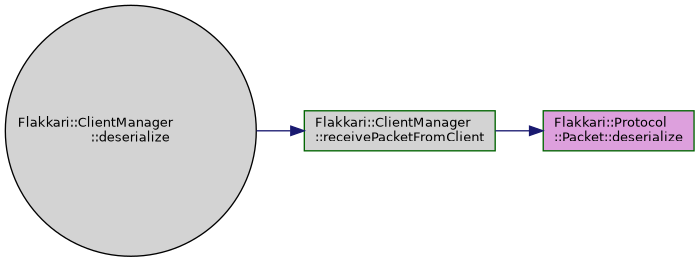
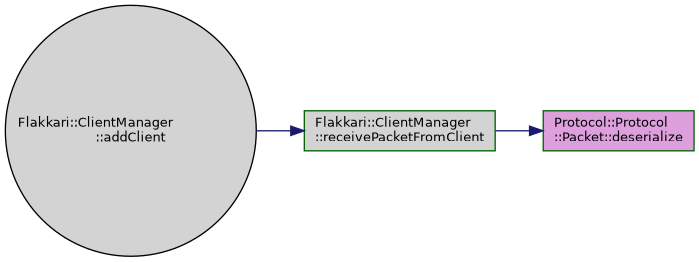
(131, 131) -> (131, 131)
(619, 131) -> (619, 131)
